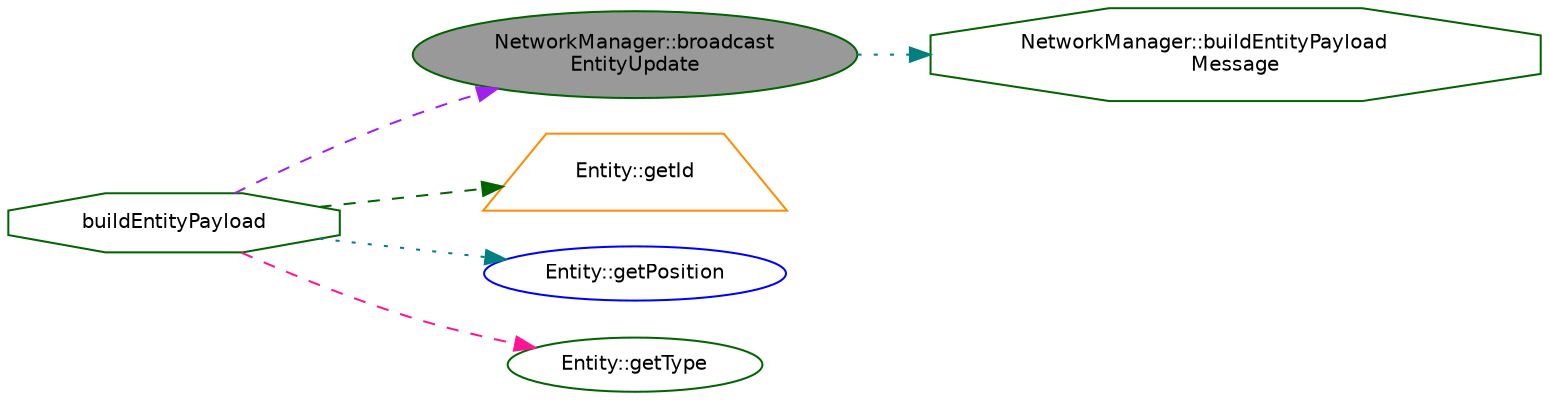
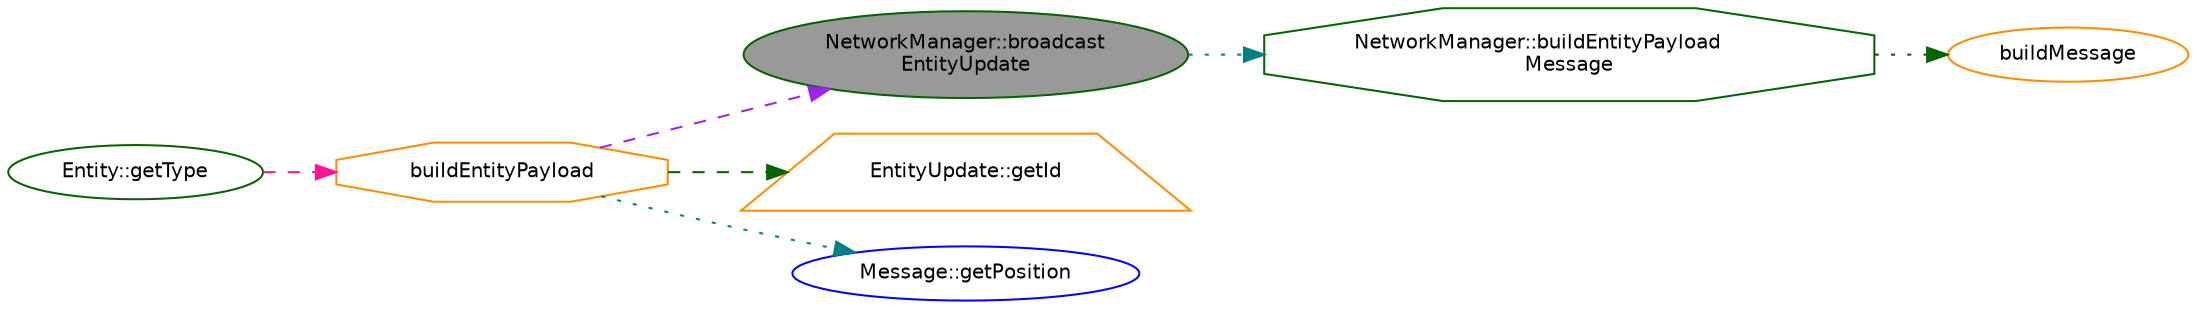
none -> (2068, 55)
(635, 172) -> (966, 172)
(174, 223) -> (502, 172)
(635, 273) -> (966, 273)
(376, 306) -> (289, 172)
